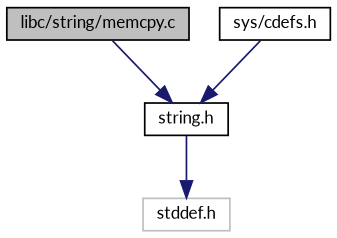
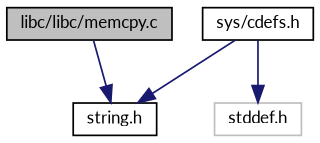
(98, 24) -> (89, 24)
(186, 158) -> (258, 63)
